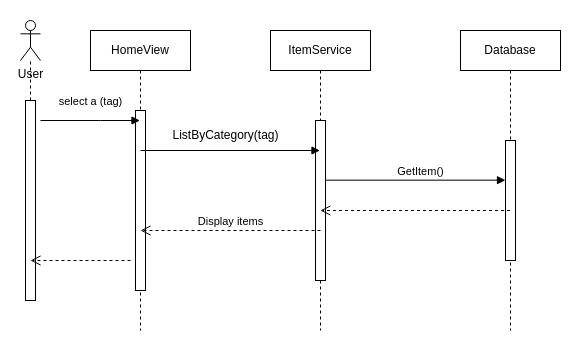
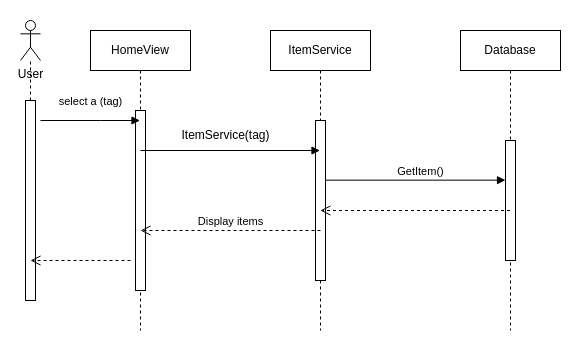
(226, 136) -> (226, 136)
